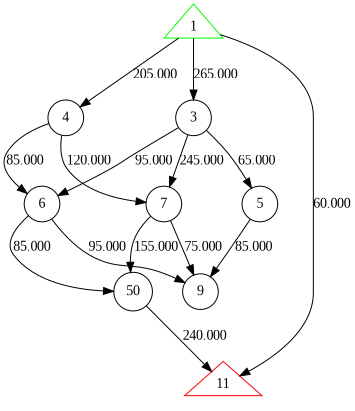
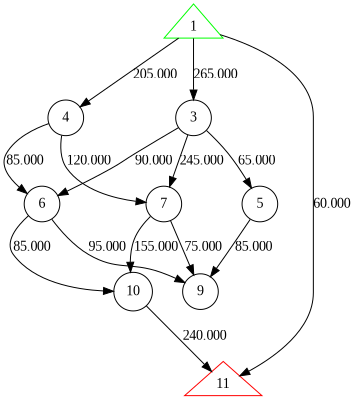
(154, 161) -> (154, 161)
(133, 292) -> (133, 292)
